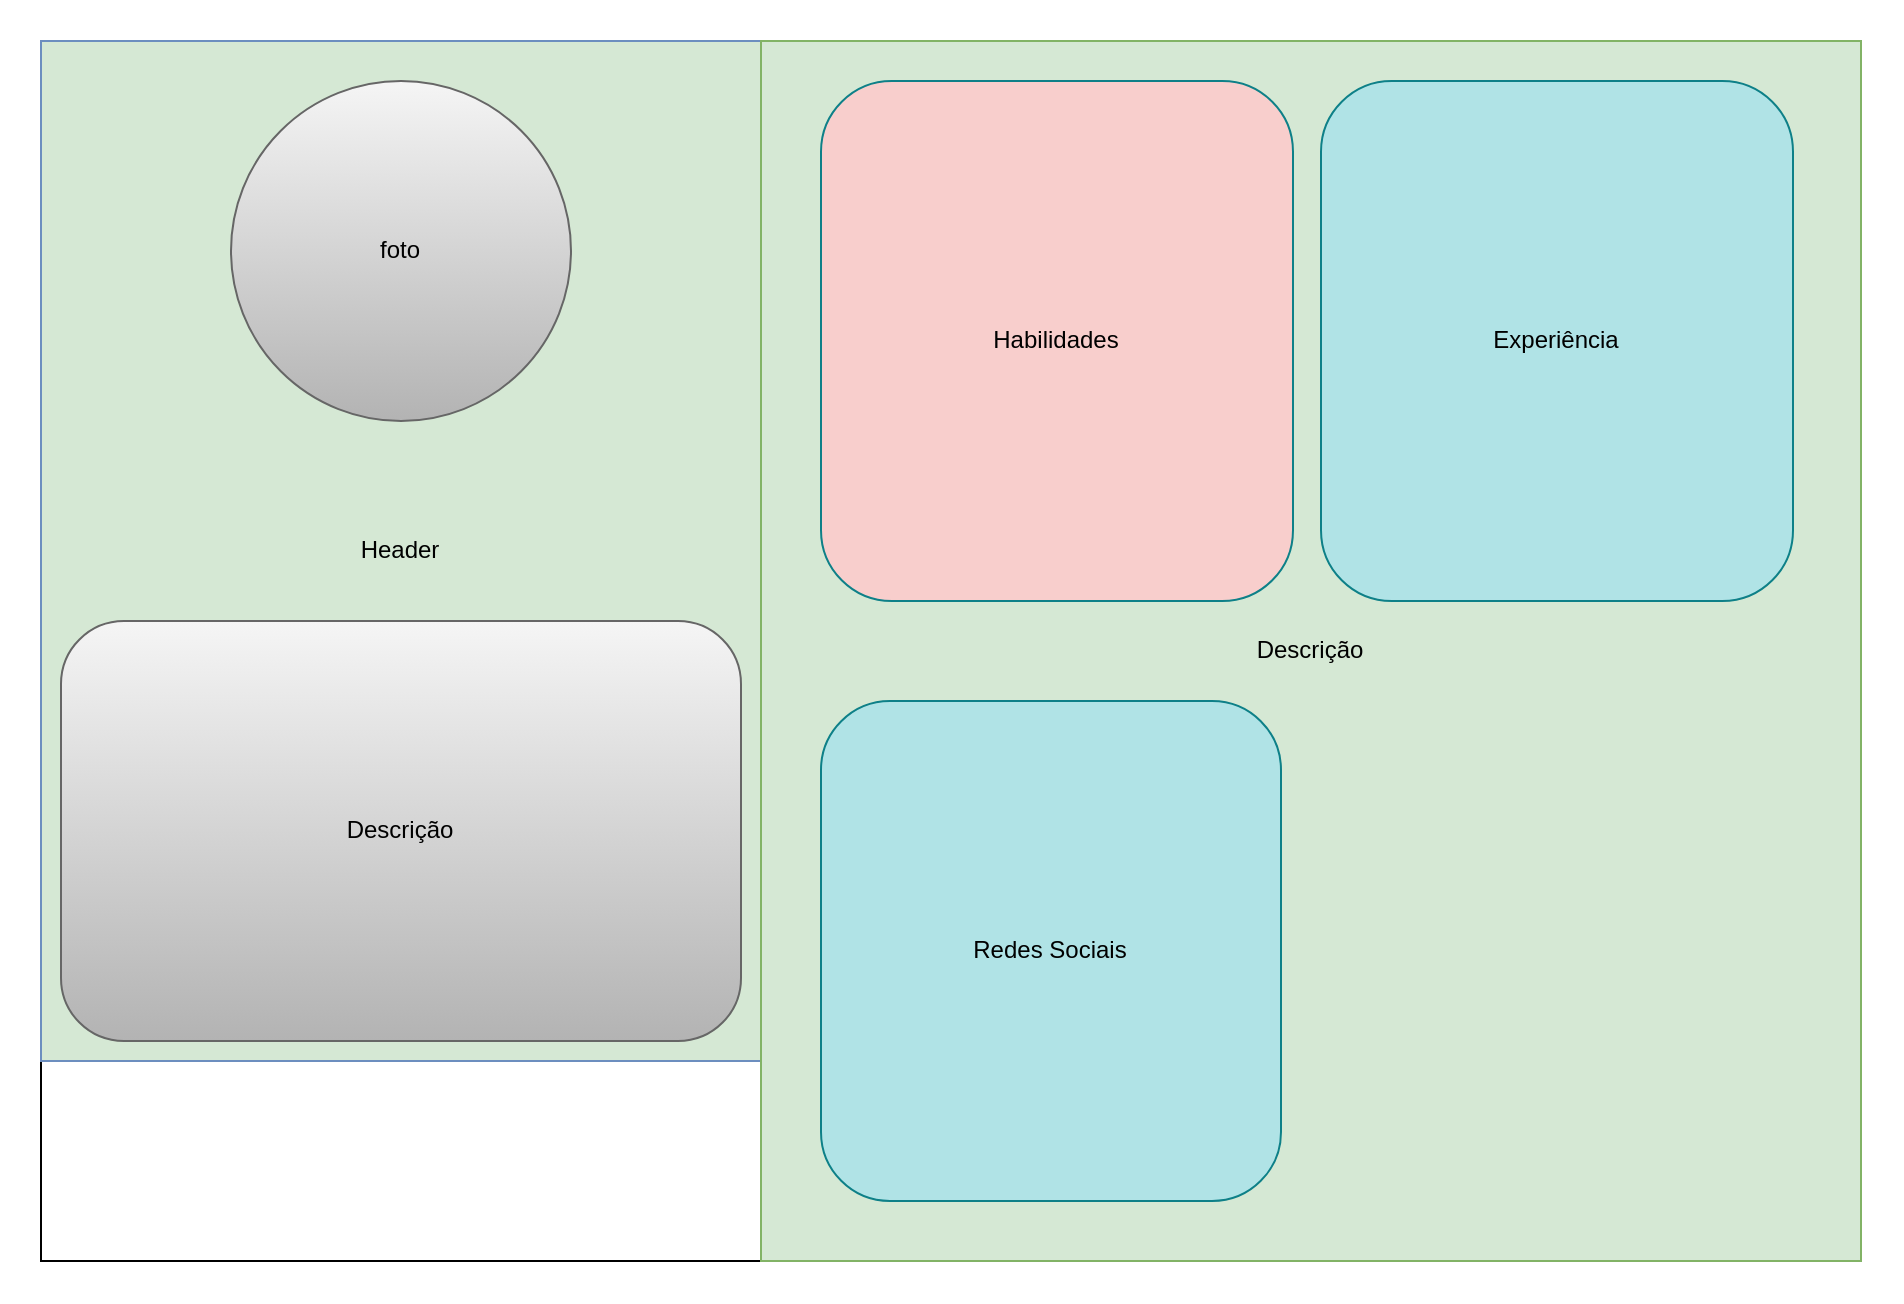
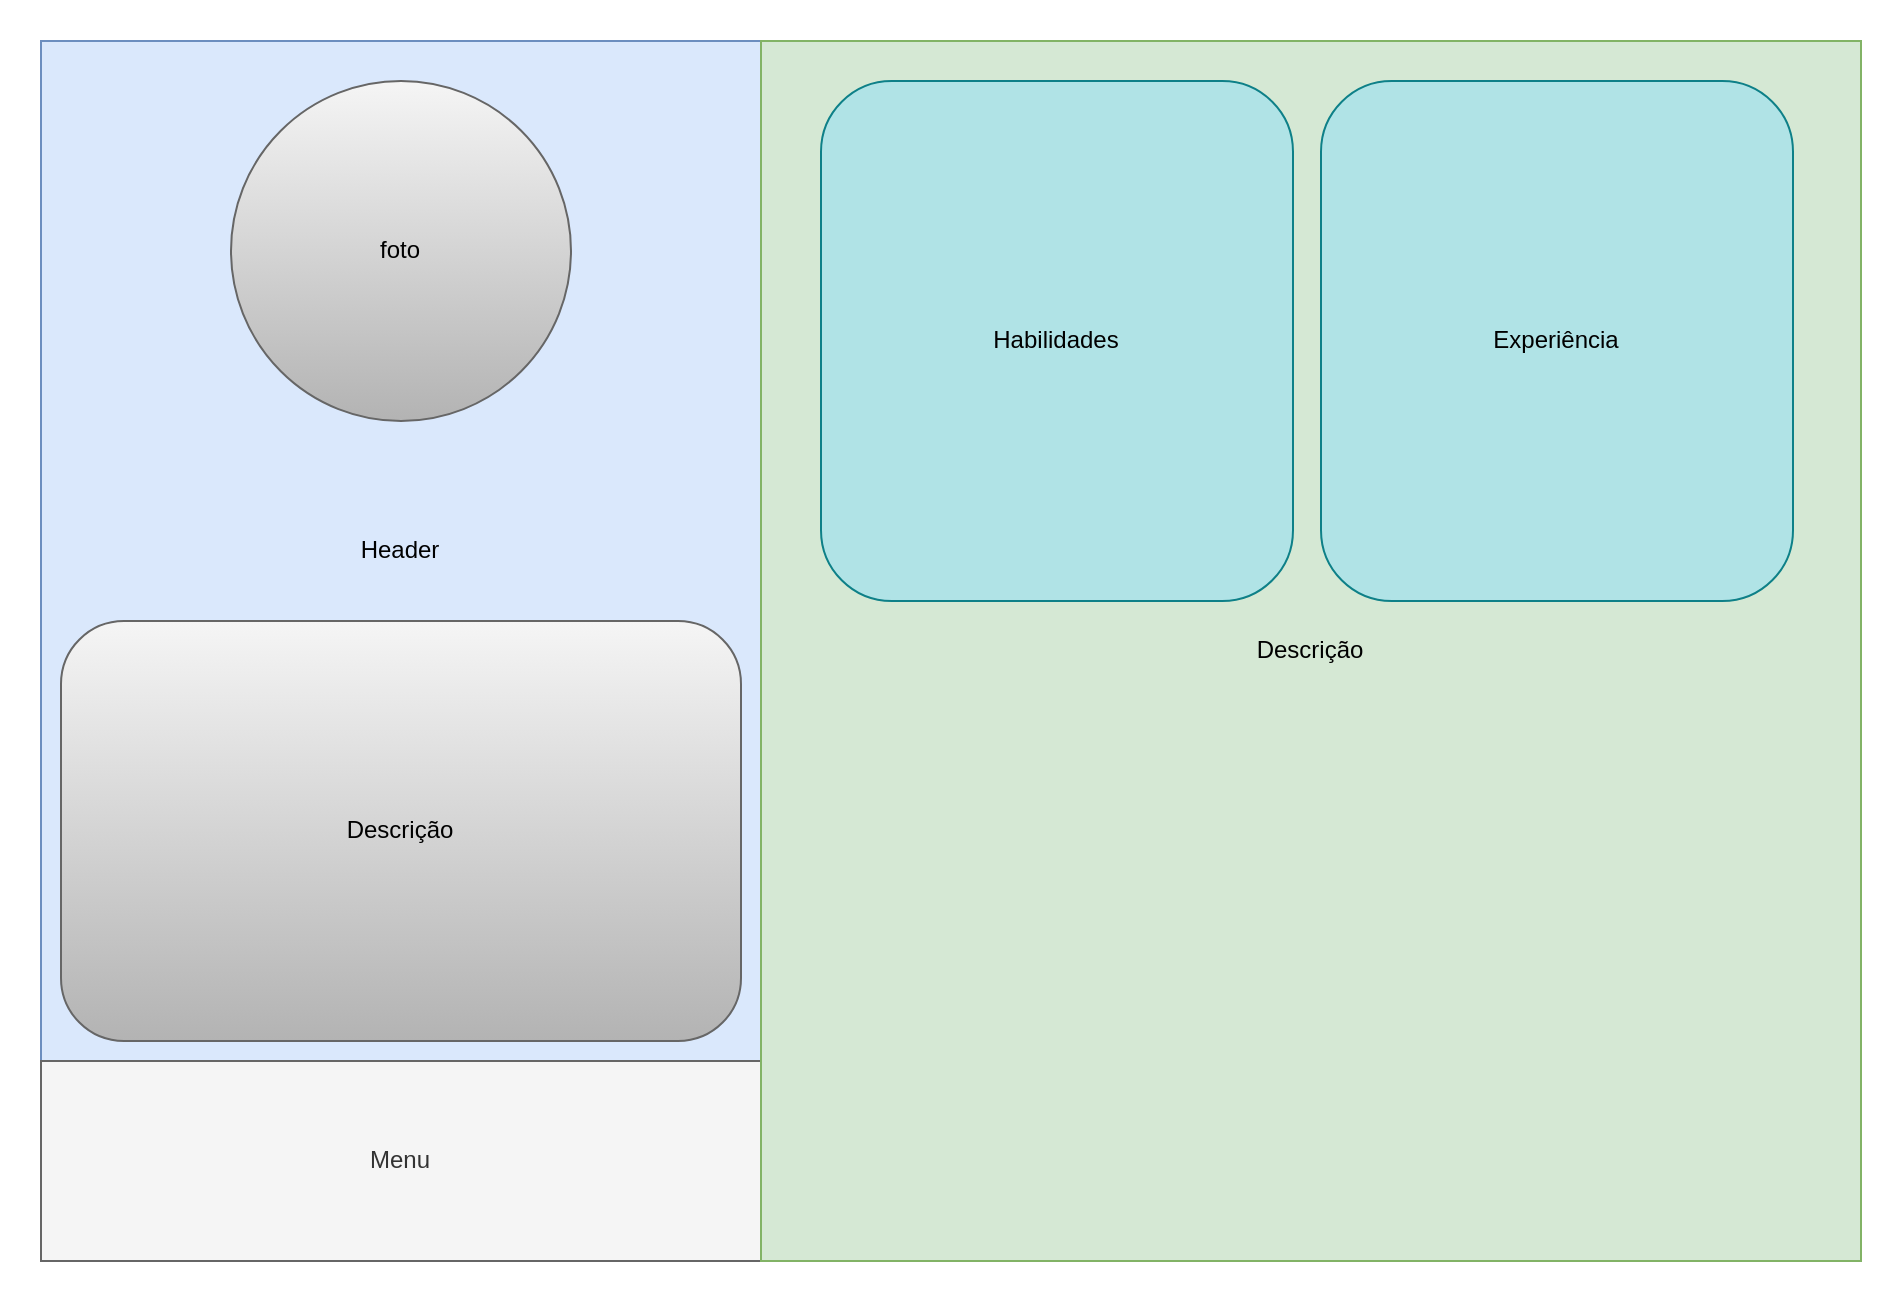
(1057, 341) -> (1057, 341)
(401, 551) -> (401, 551)
(1051, 951) -> none
none -> (401, 1161)
